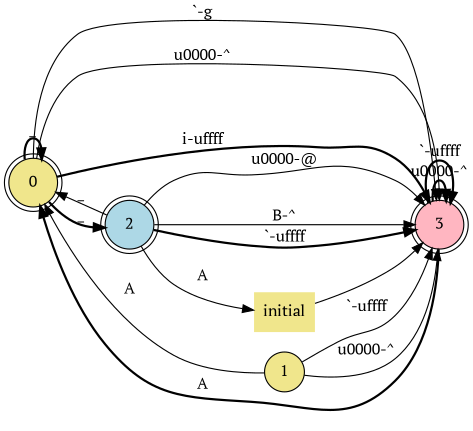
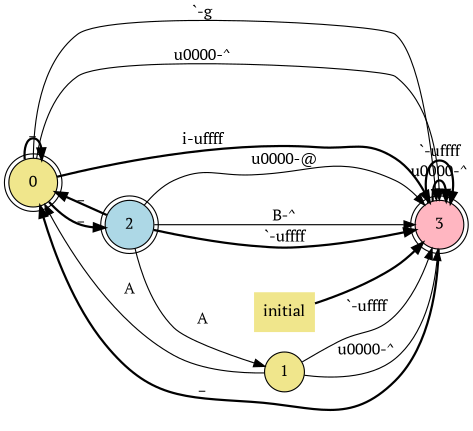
(86, 206) -> (86, 206)
(368, 282) -> (368, 282)
(184, 290) -> (173, 327)
(203, 385) -> (203, 385)
